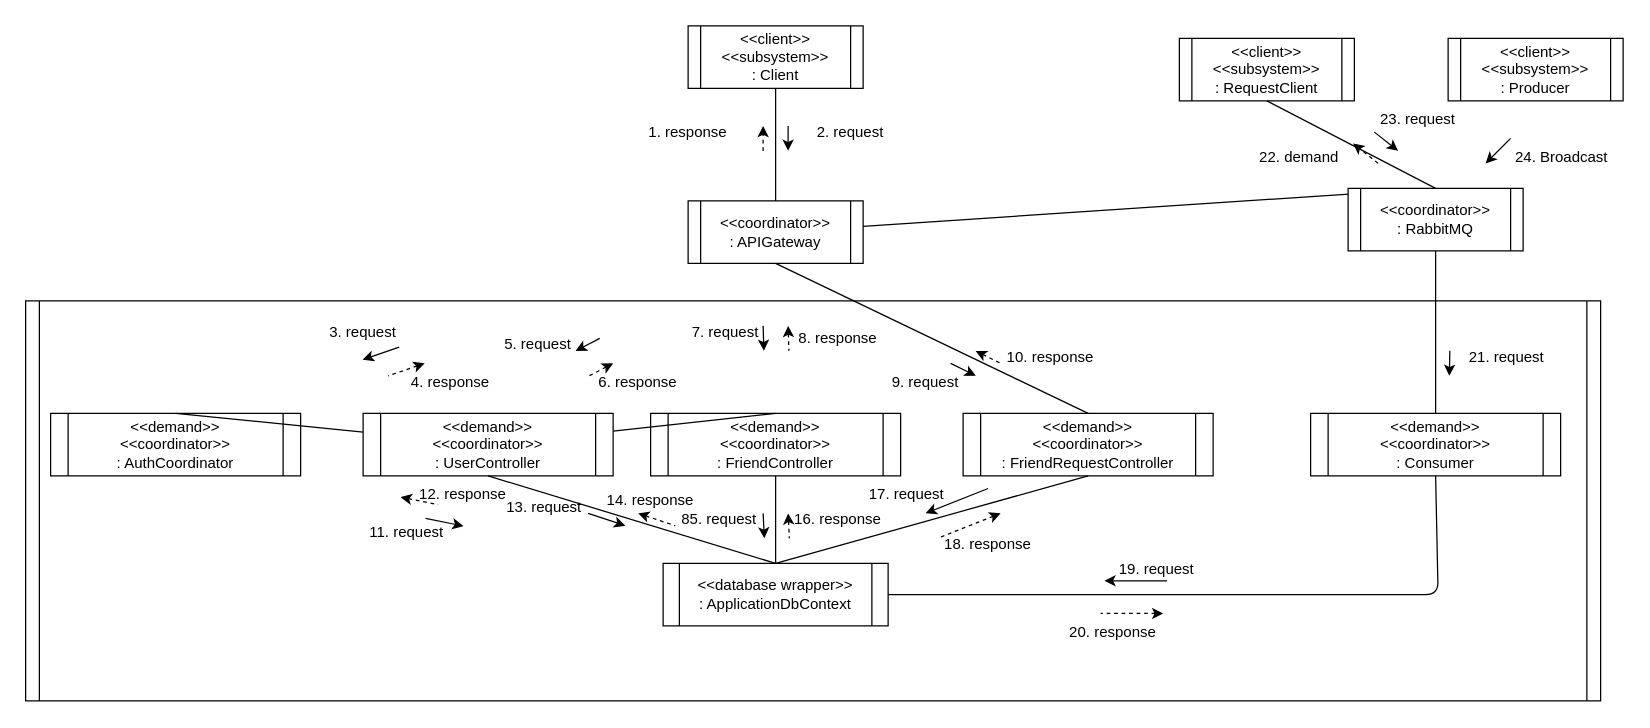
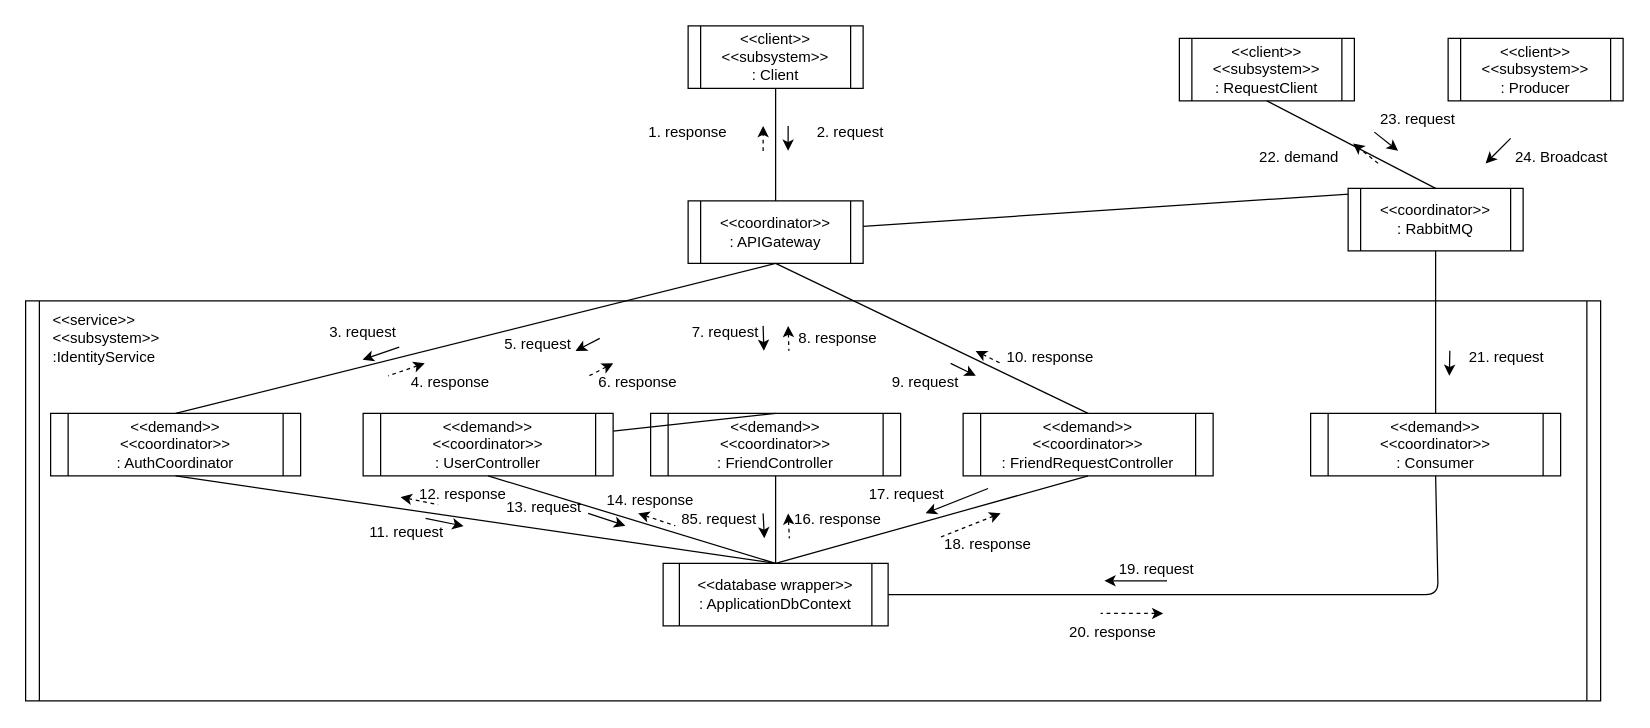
none -> (151, 338)
(311, 427) -> (474, 339)
none -> (409, 510)
